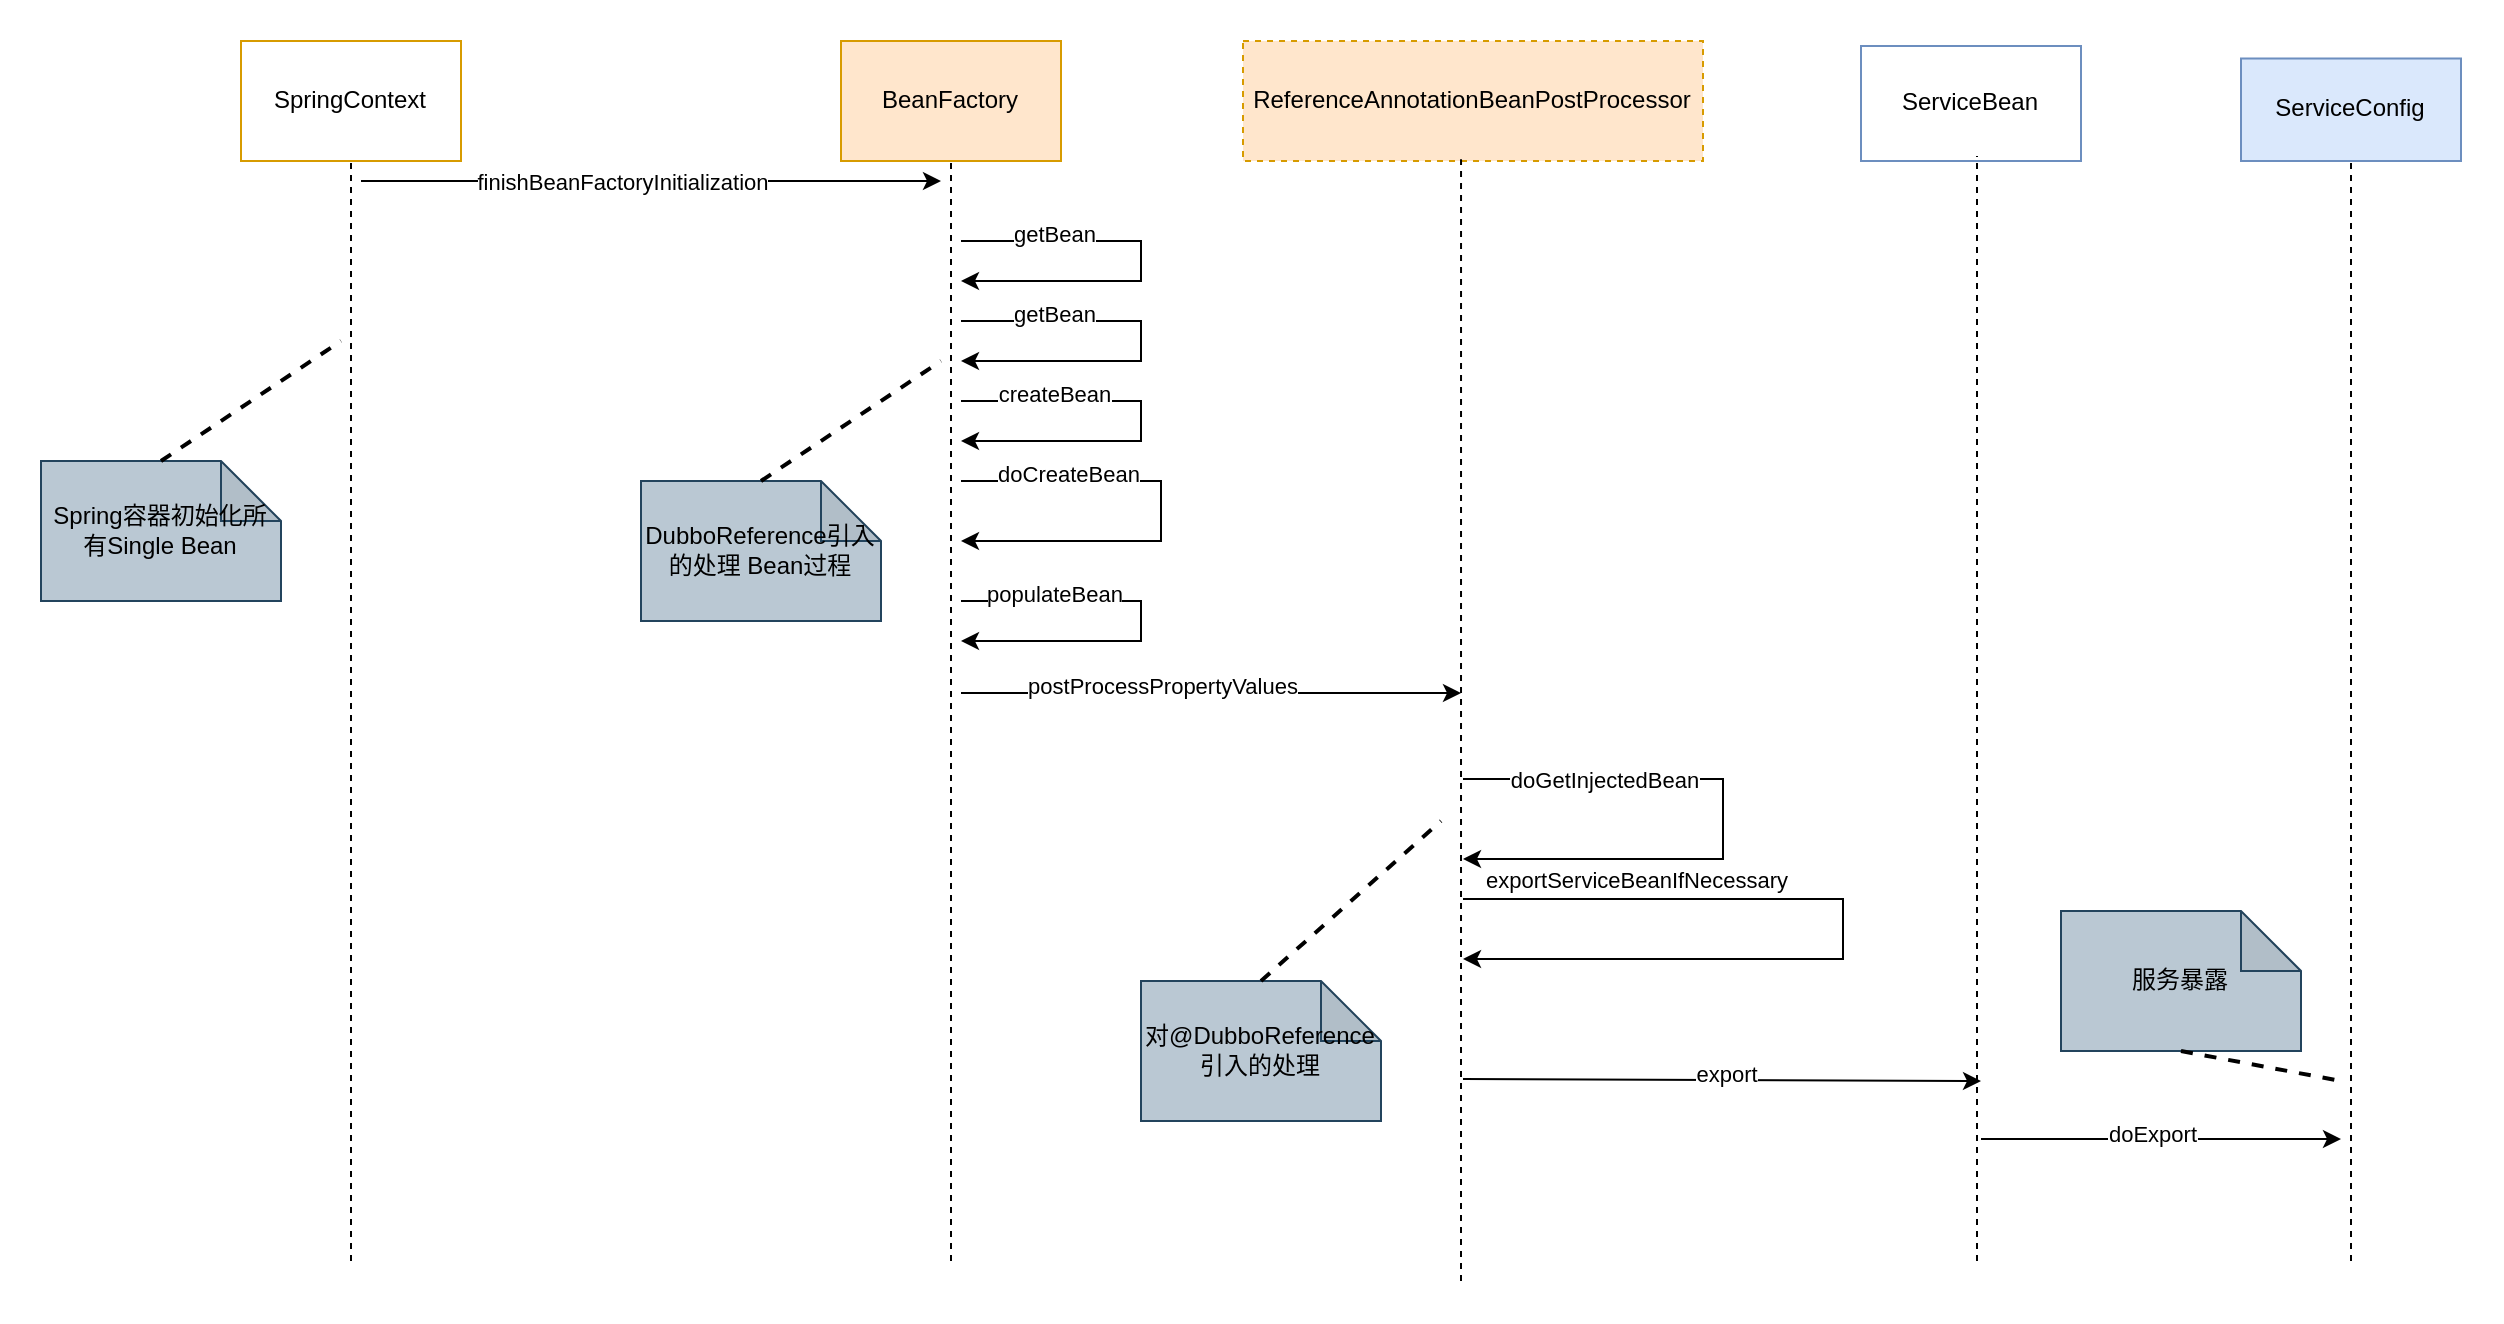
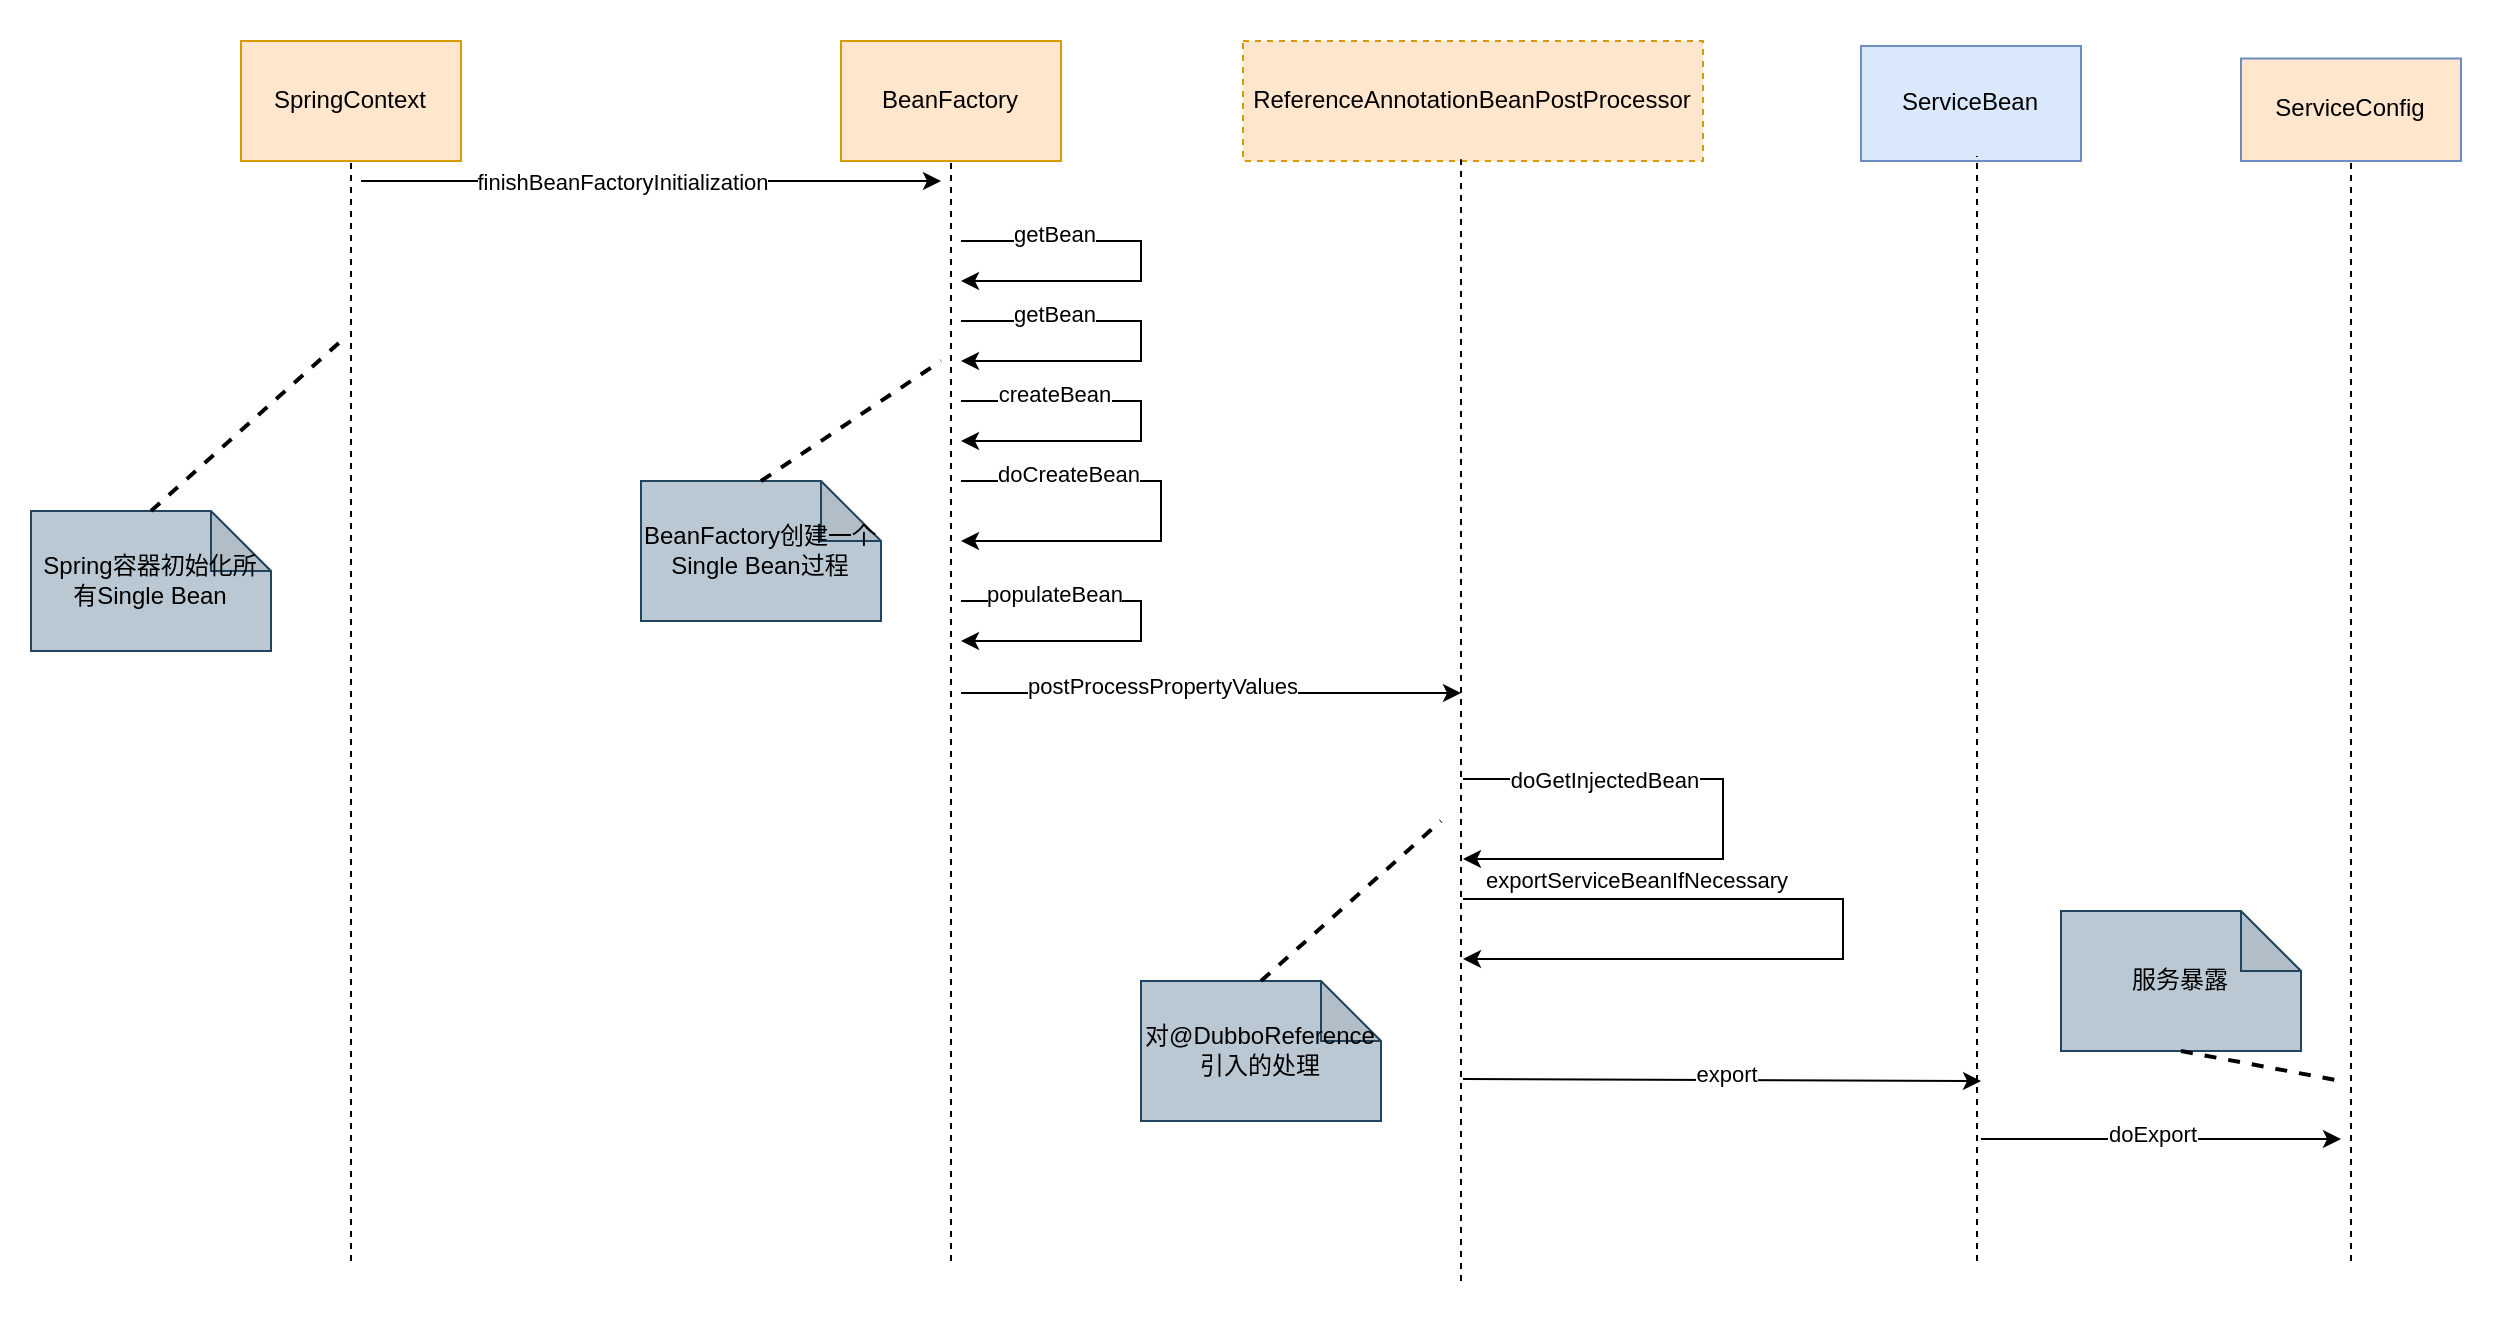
(351, 101) -> (351, 101)
(1971, 104) -> (1971, 104)
(2351, 110) -> (2351, 110)
(161, 531) -> (151, 581)
(761, 551) -> (761, 551)
